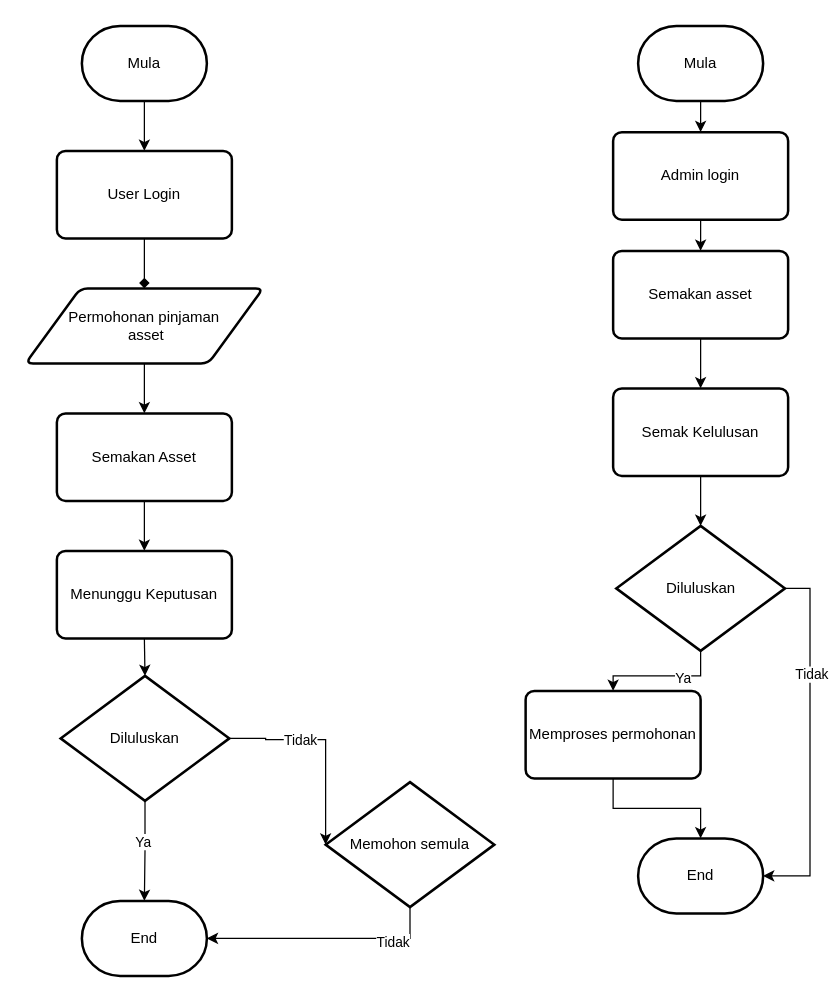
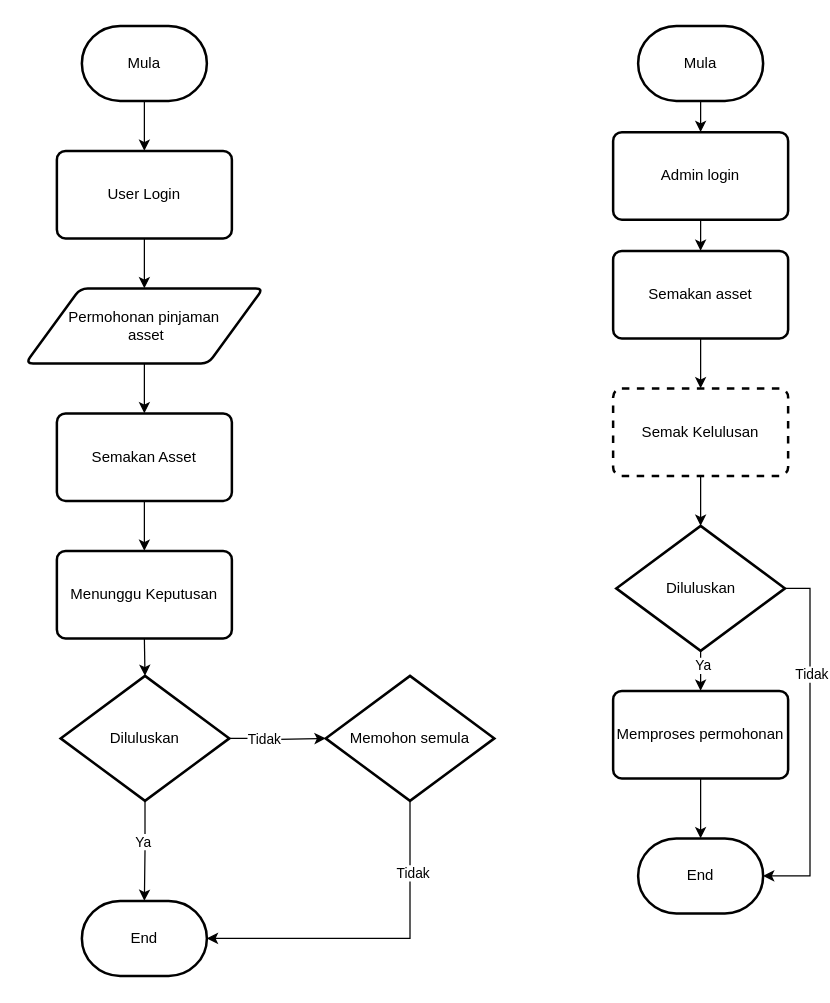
(144, 277) -> (144, 278)
(701, 432) -> (701, 432)
(613, 734) -> (701, 734)
(410, 844) -> (410, 738)
